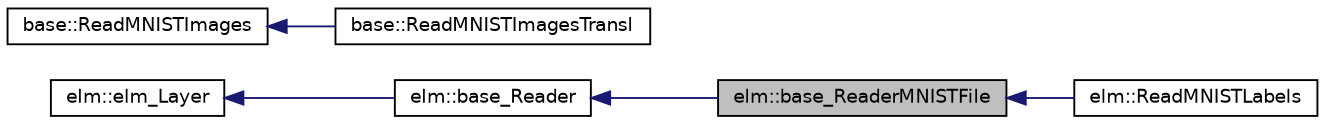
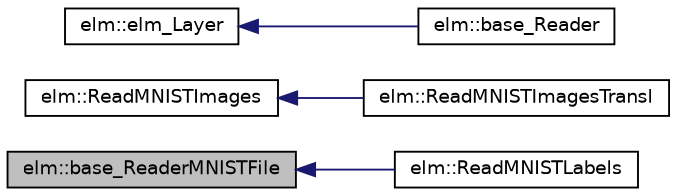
(138, 26) -> (152, 98)
(493, 26) -> (516, 98)
(664, 98) -> none
